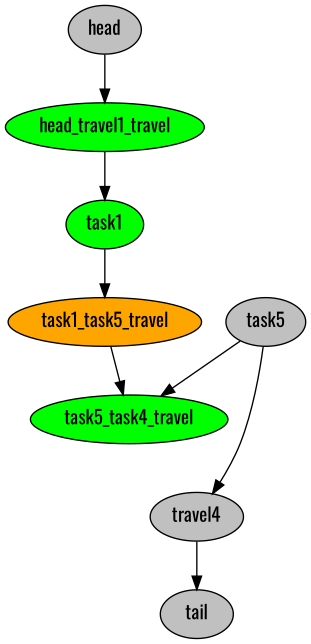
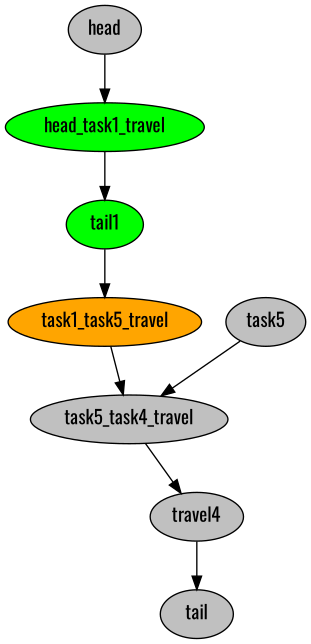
(105, 127) -> (105, 127)
(105, 225) -> (105, 225)
(249, 417) -> (159, 463)
(129, 419) -> (129, 419)
